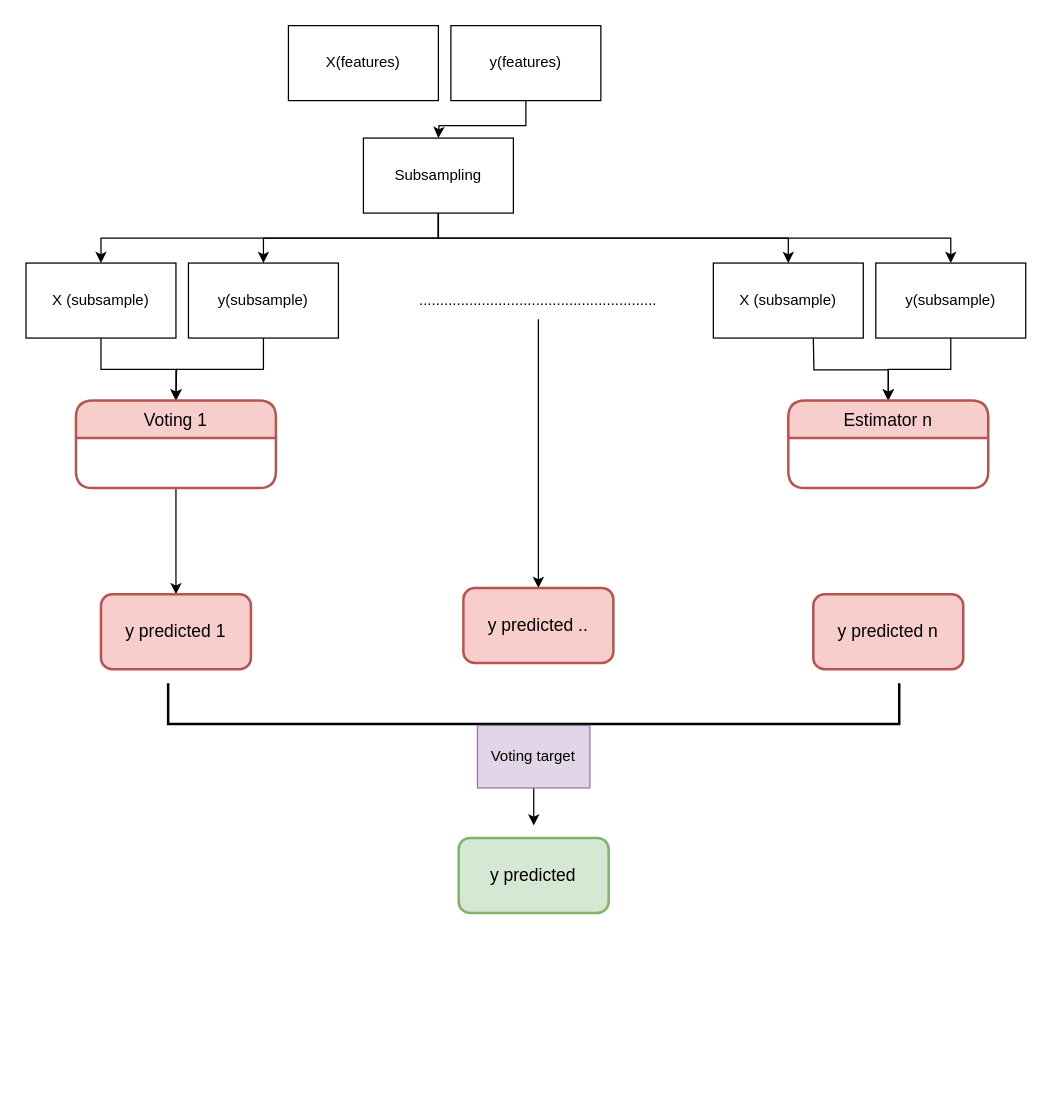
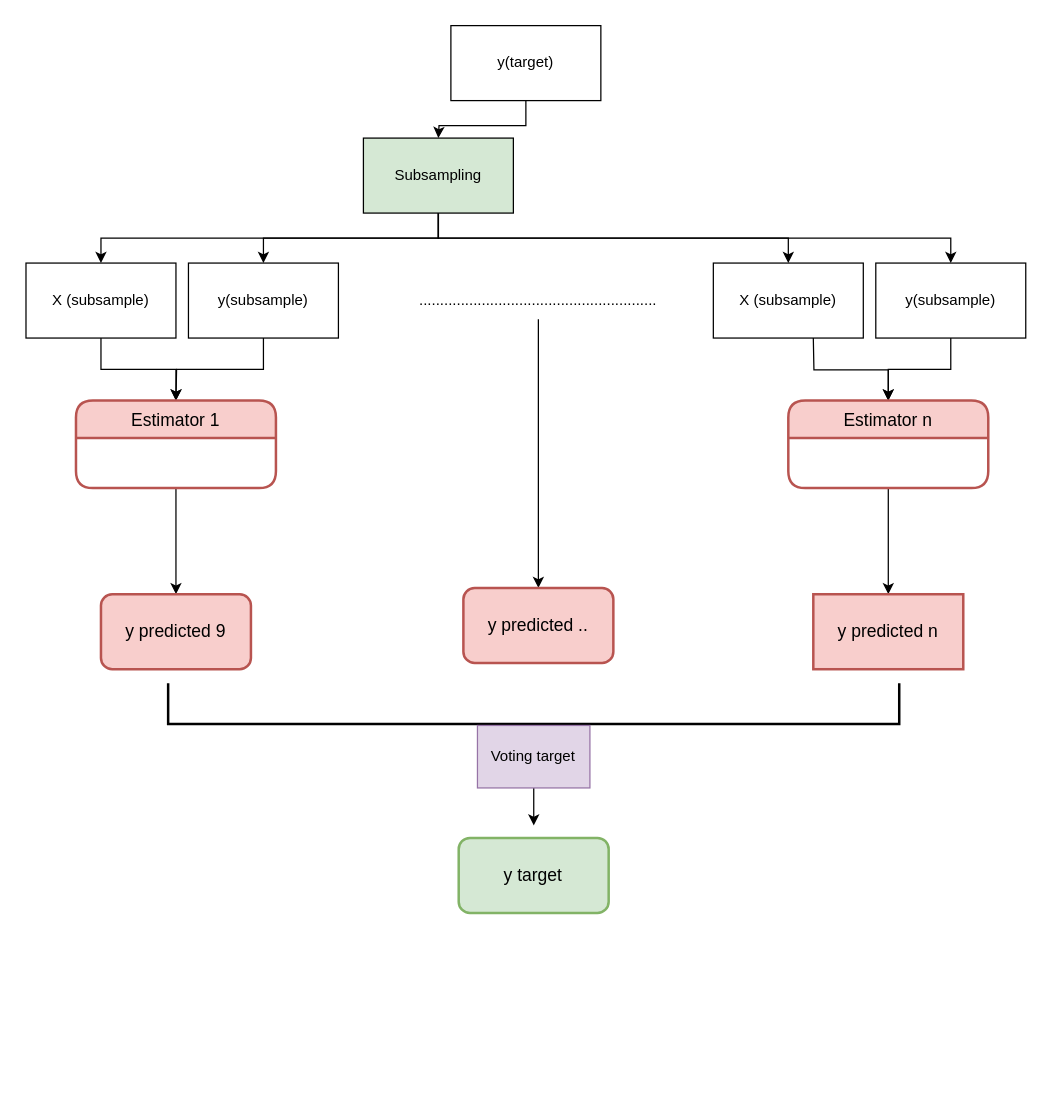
(363, 63) -> none
(526, 63) -> (526, 63)
(438, 176) -> (438, 176)
(175, 420) -> (175, 420)
none -> (888, 538)
(176, 632) -> (176, 632)
(888, 632) -> (888, 632)
(533, 876) -> (533, 876)
